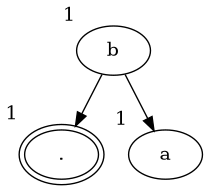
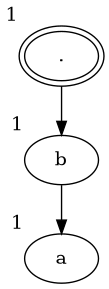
(92, 94) -> (62, 104)
